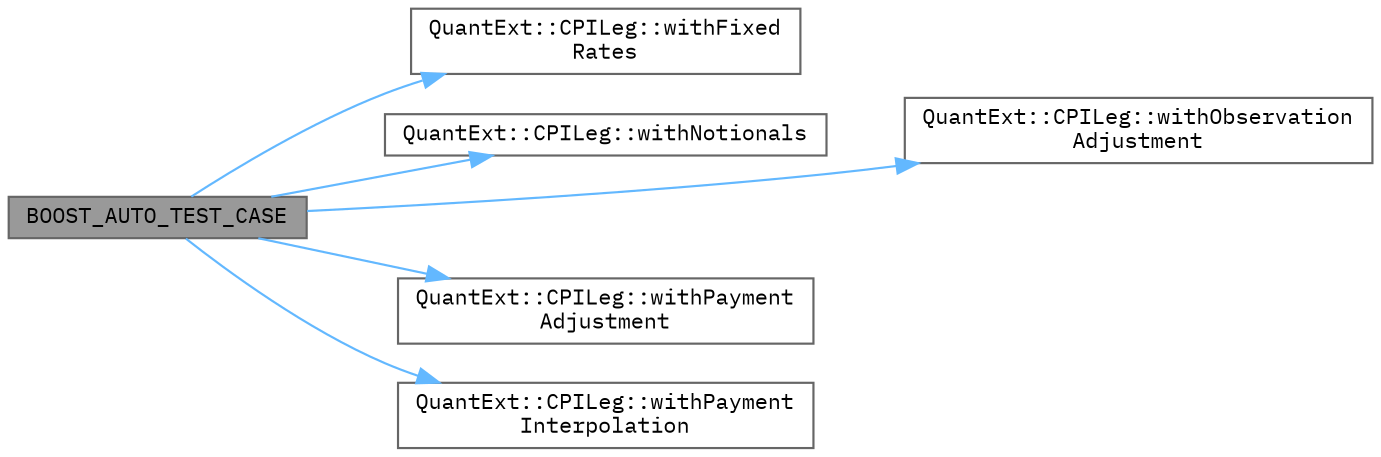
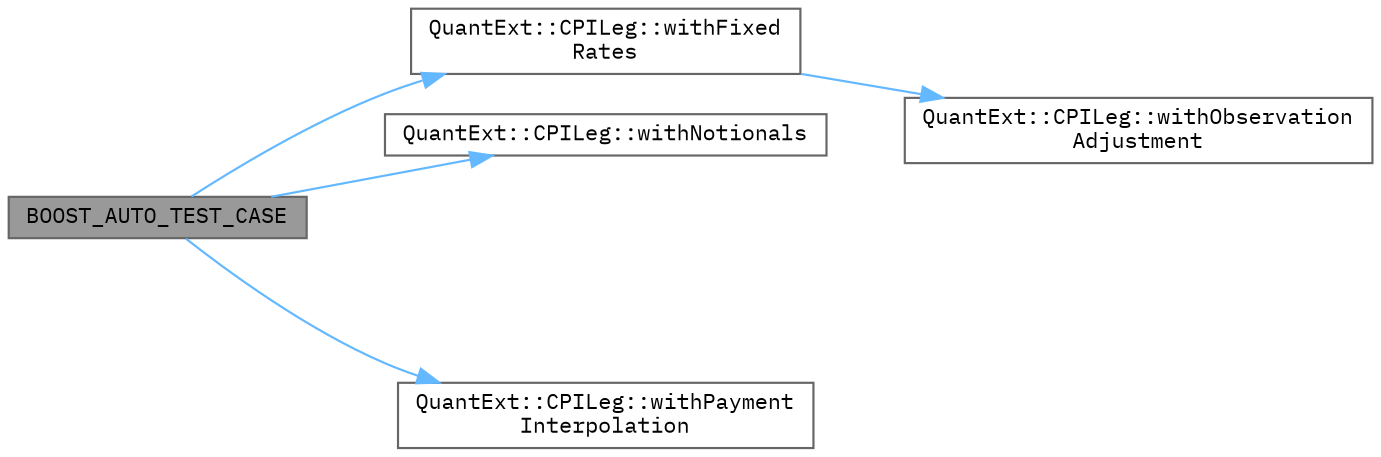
(602, 193) -> (861, 84)
(606, 311) -> none
